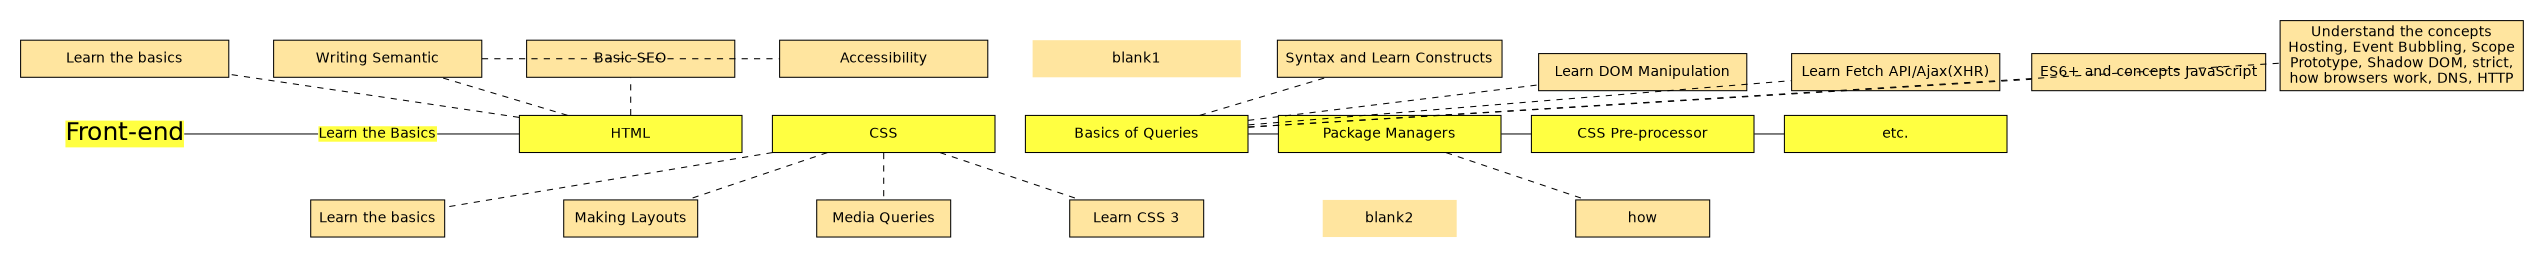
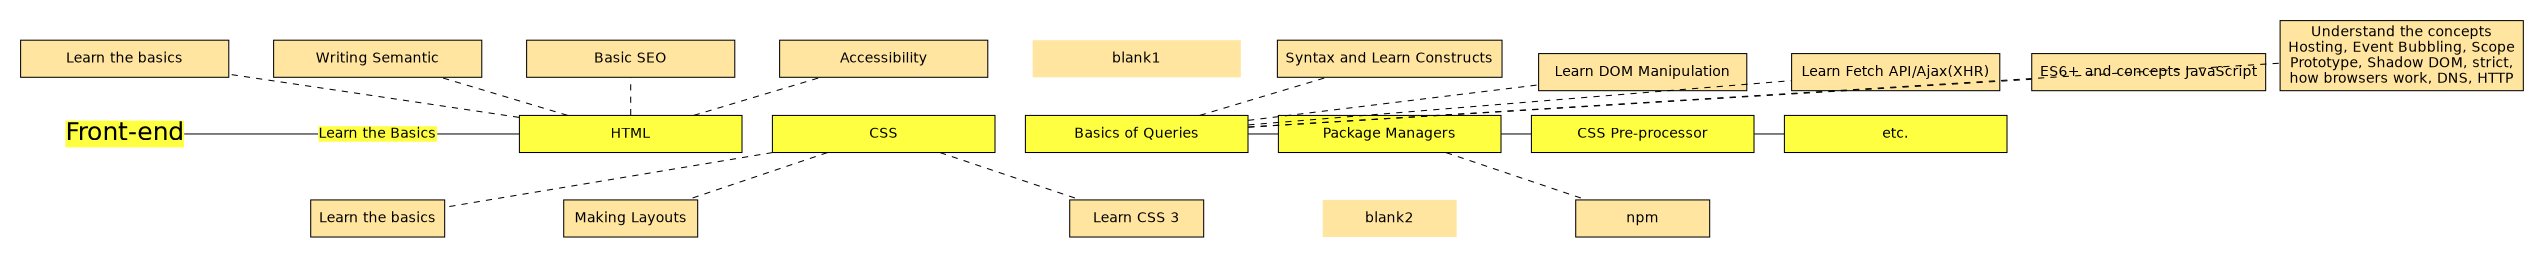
(631, 59) -> (770, 93)
(884, 218) -> none
(1643, 218) -> (1643, 218)
